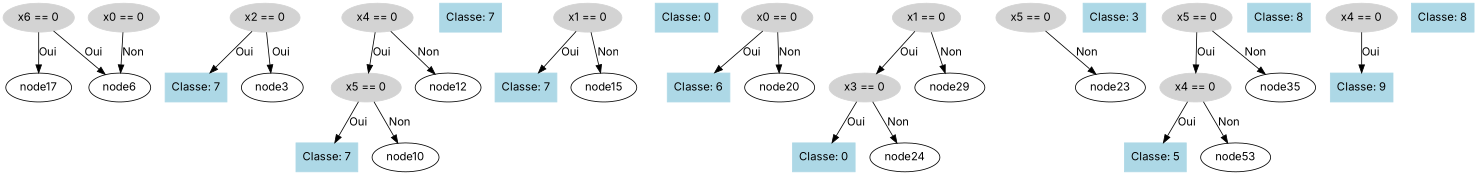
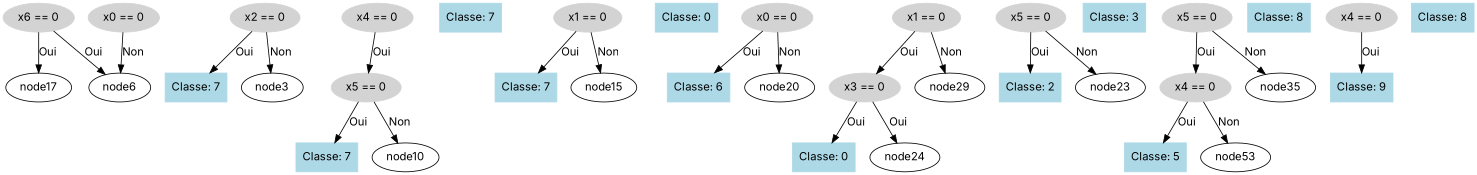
(281, 53) -> (281, 53)
(448, 88) -> none
none -> (1030, 88)
(898, 122) -> (898, 122)
